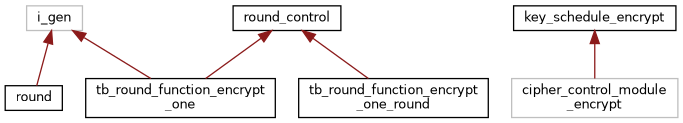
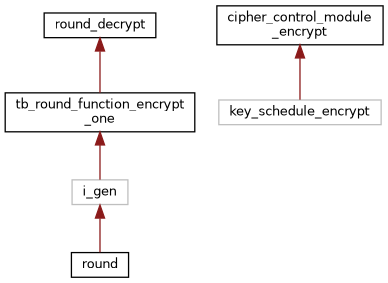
(287, 18) -> (100, 25)
(595, 18) -> (300, 112)
(117, 58) -> (100, 162)
(595, 61) -> (300, 79)
(393, 98) -> none
(595, 98) -> (300, 25)
